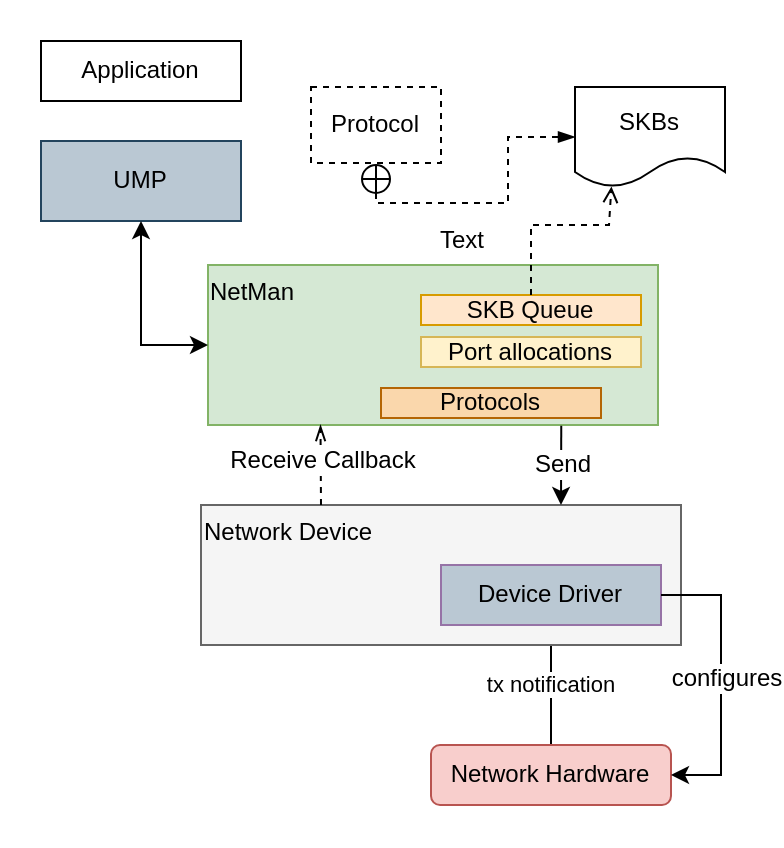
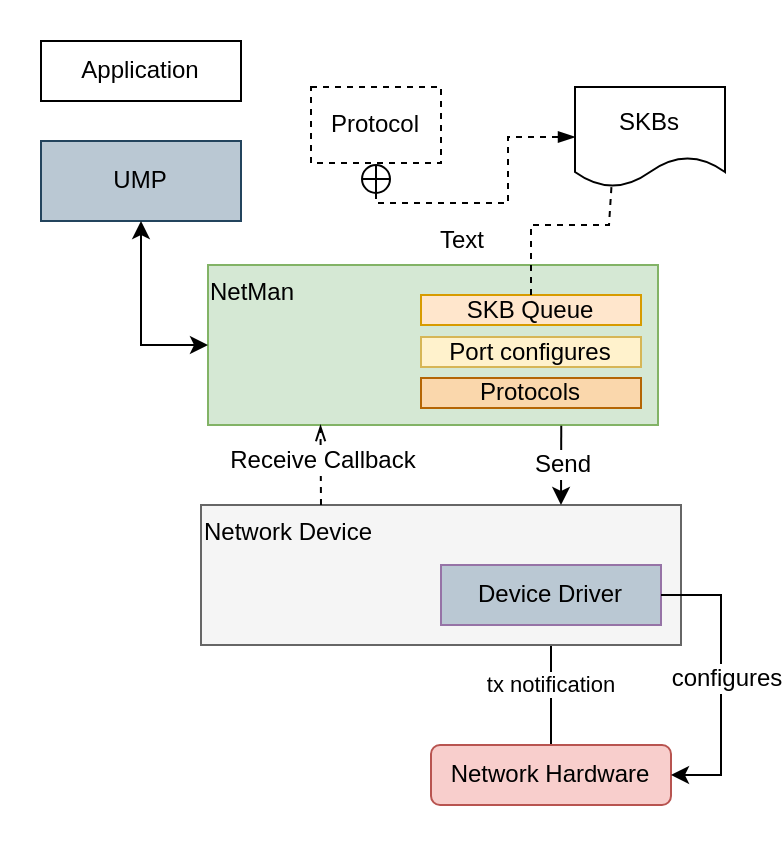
(611, 195) -> (611, 193)
(531, 353) -> (531, 353)
(491, 403) -> (531, 393)
